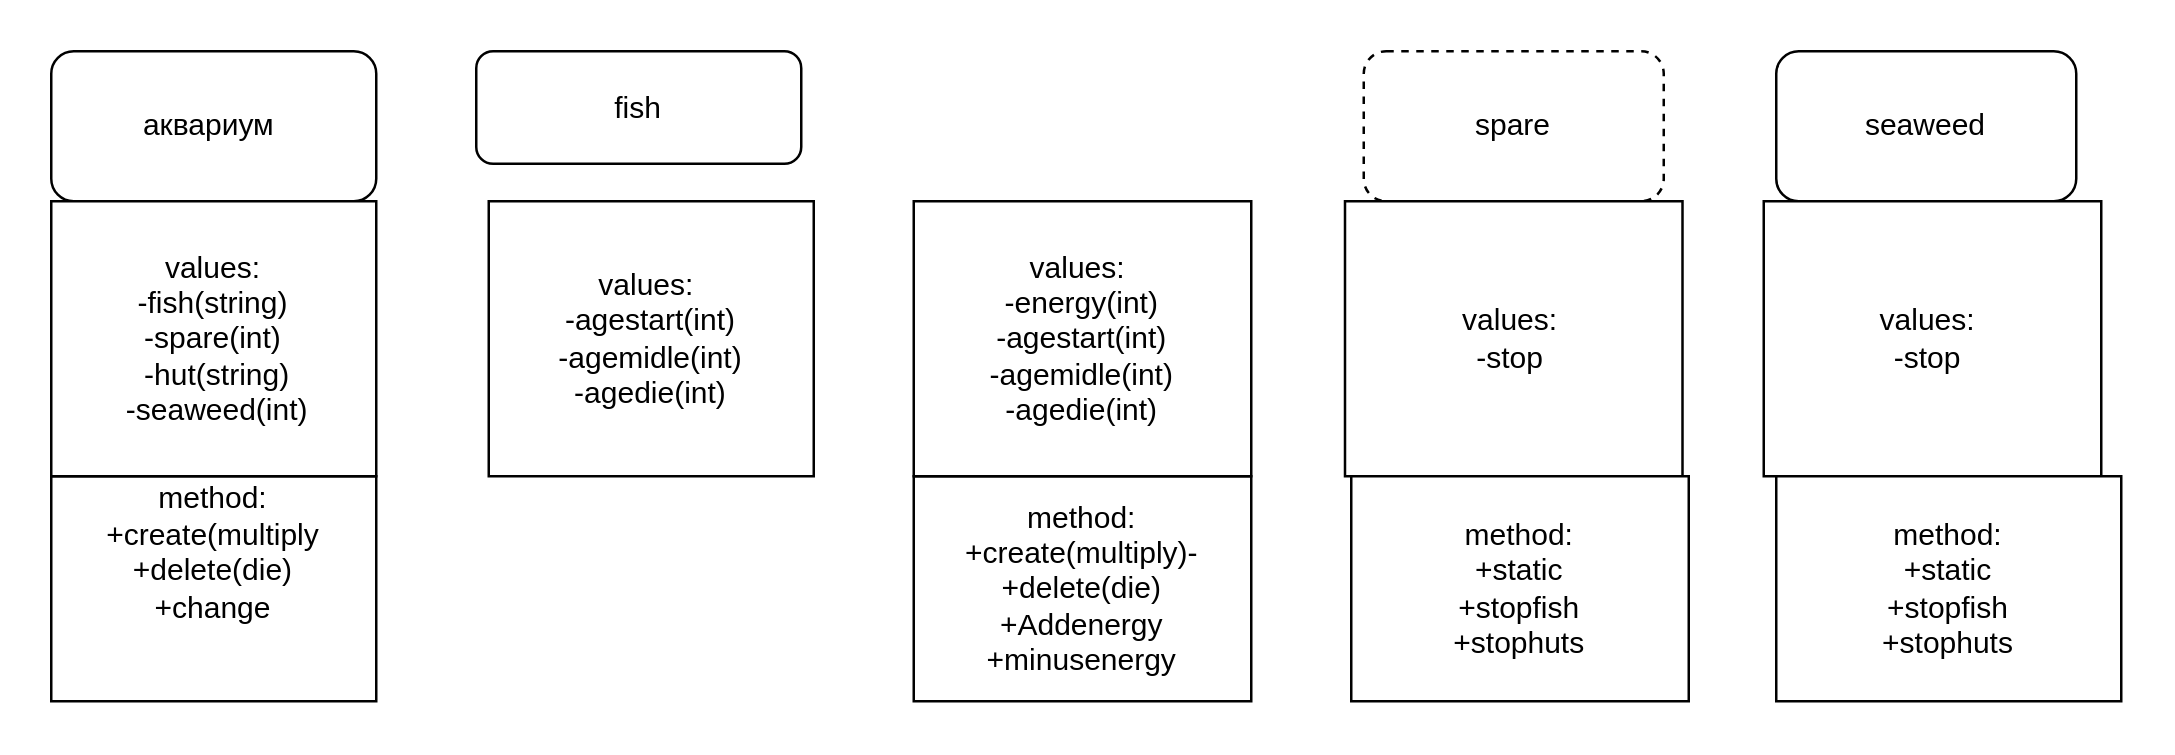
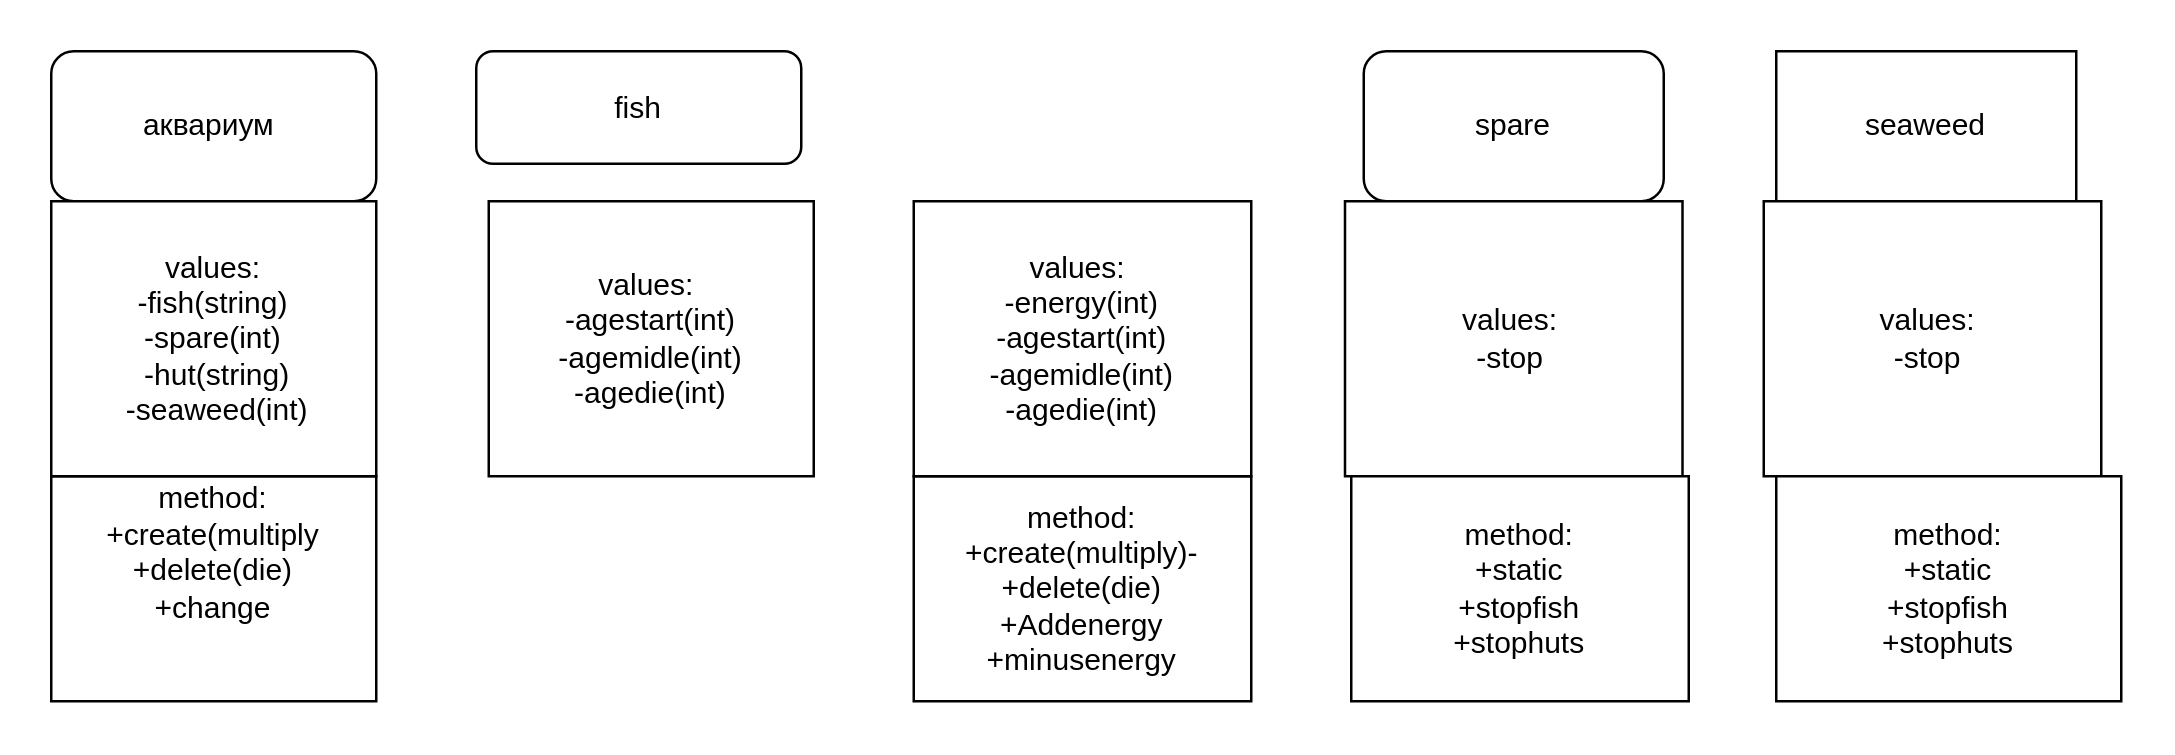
(1514, 126) -> (1514, 126)
(1926, 126) -> (1926, 126)
